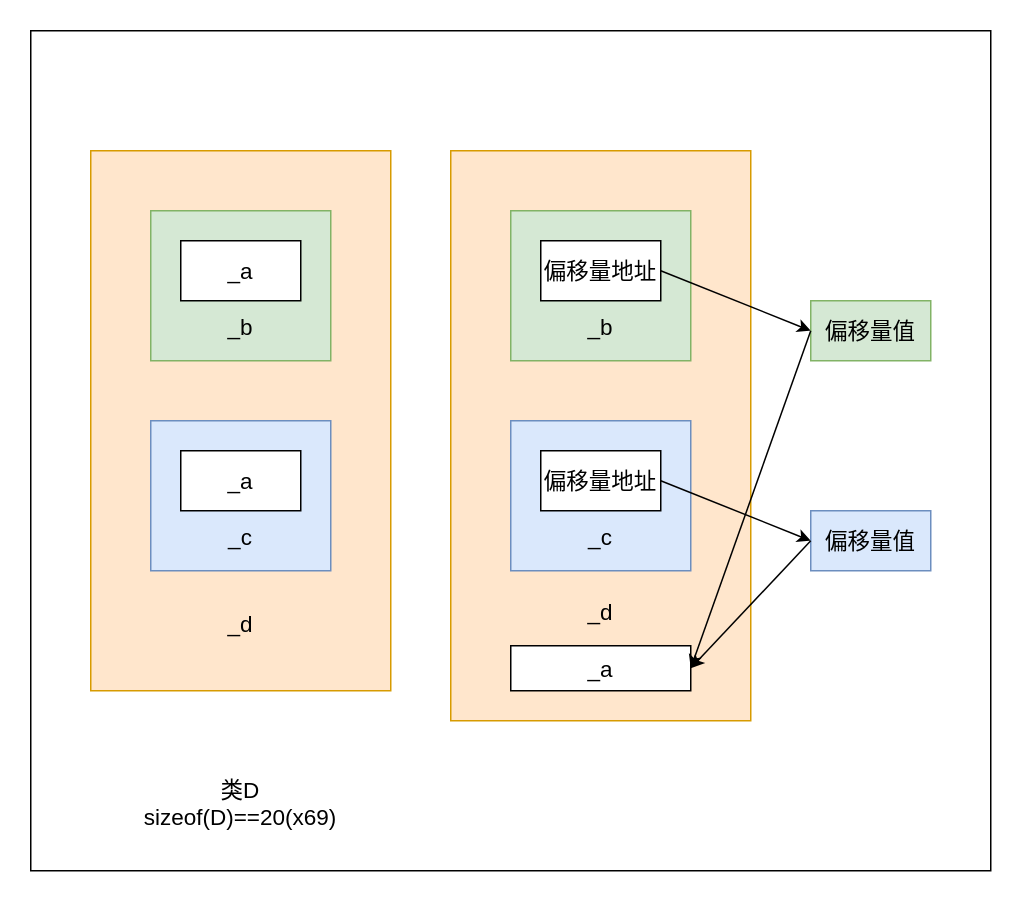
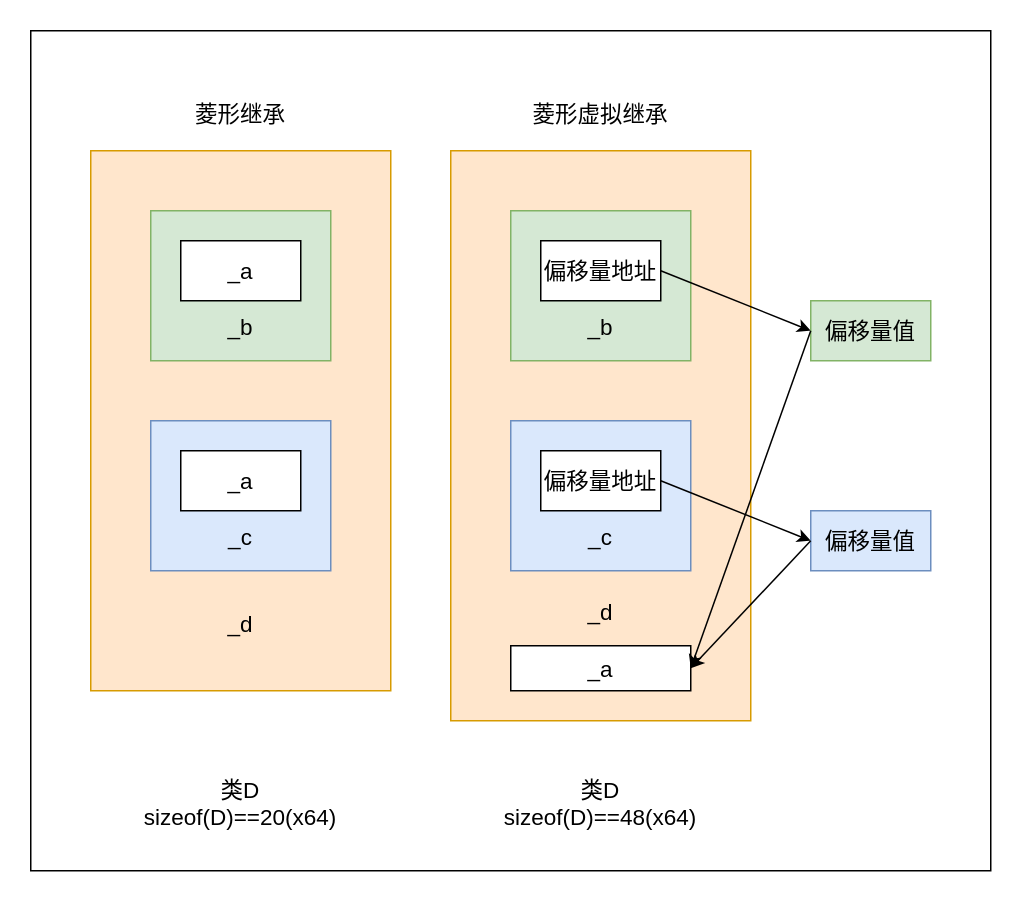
none -> (241, 113)
none -> (601, 113)
(241, 803) -> (241, 803)
none -> (601, 803)
